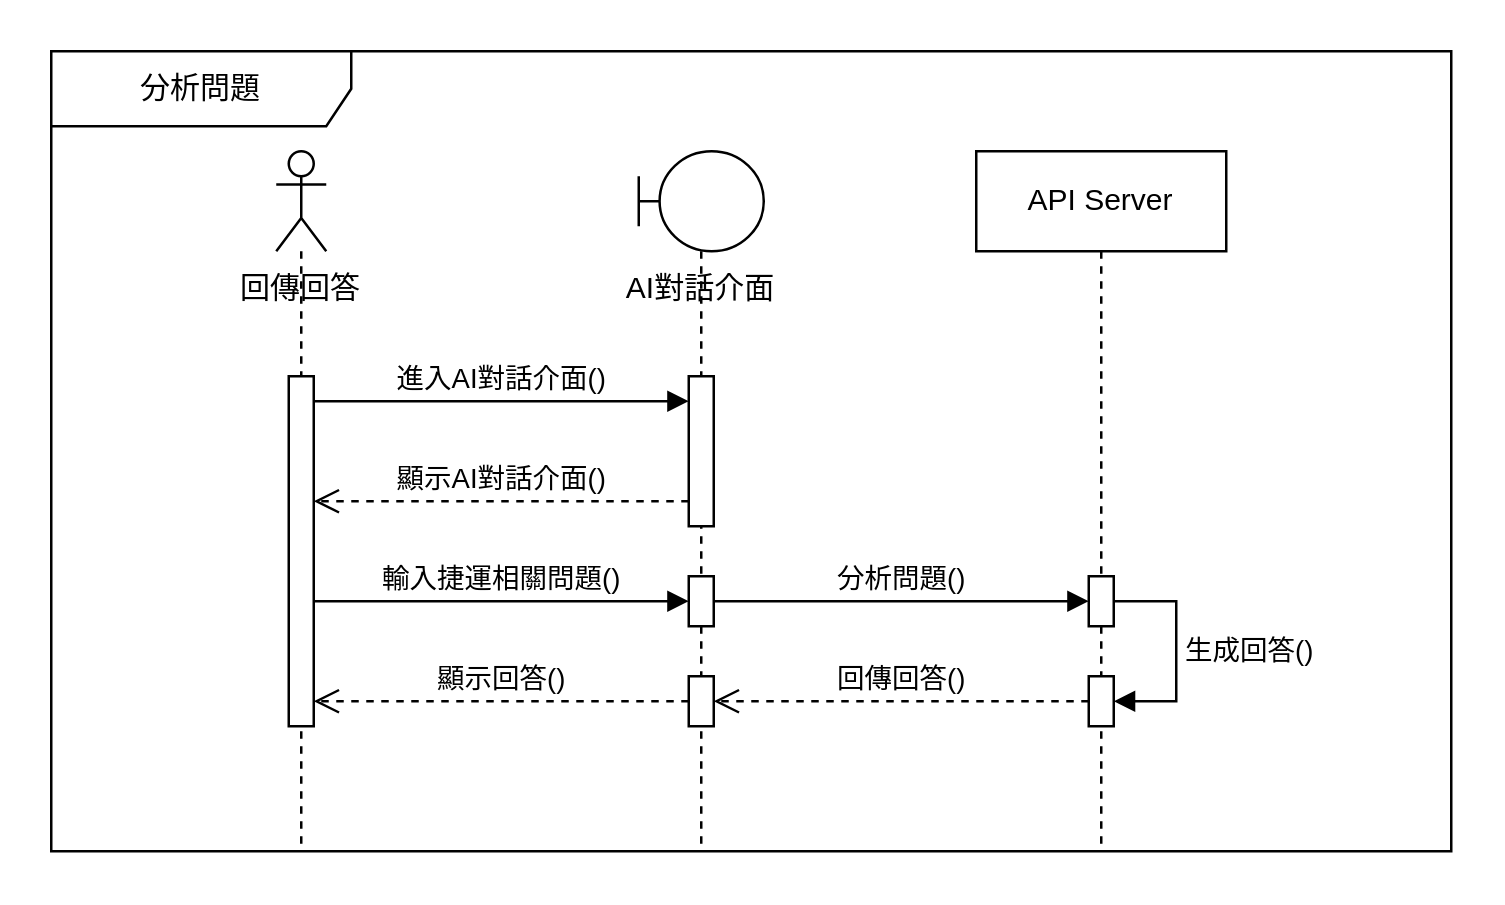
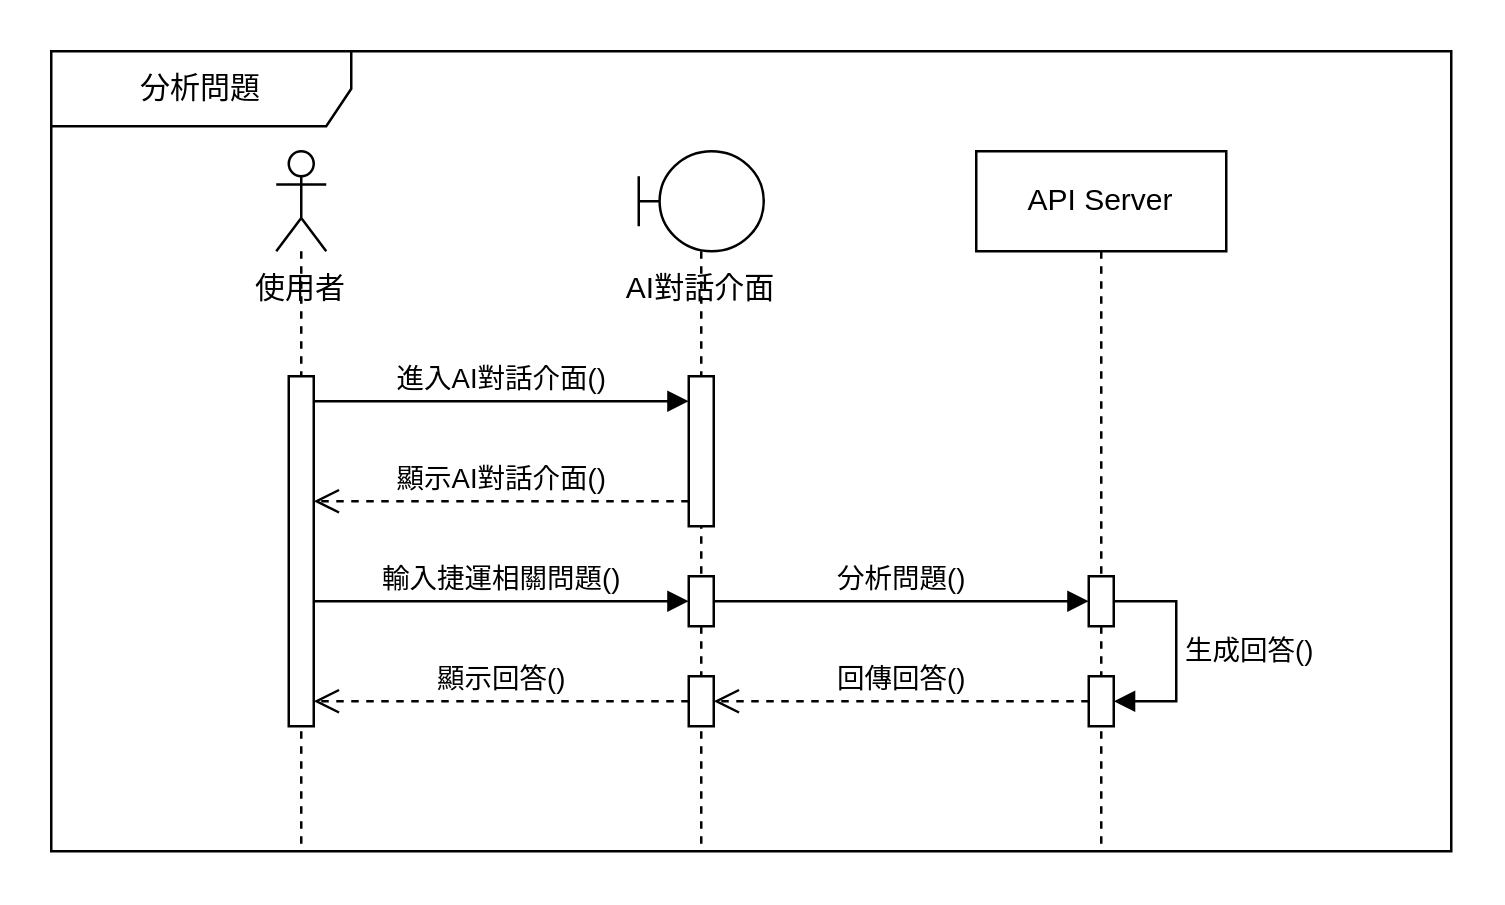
(301, 289) -> (301, 289)
